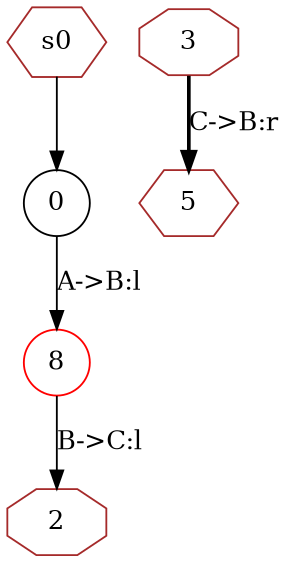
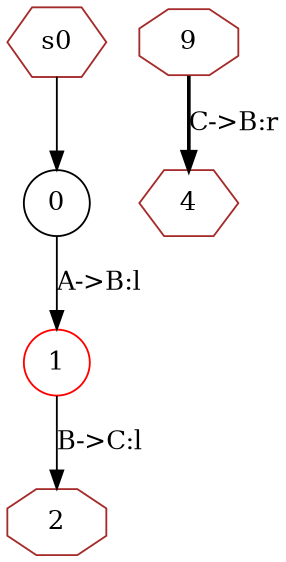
(189, 42) -> (189, 42)
(189, 203) -> (189, 203)
(57, 363) -> (57, 363)
